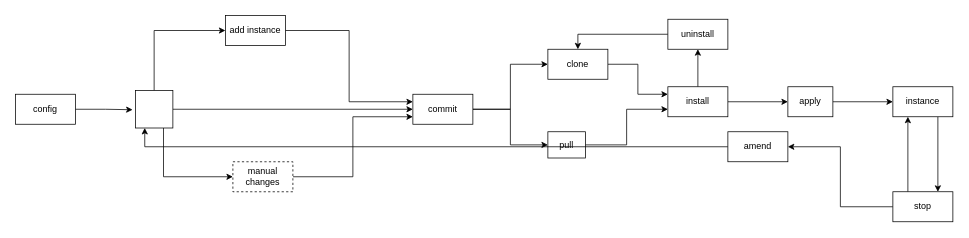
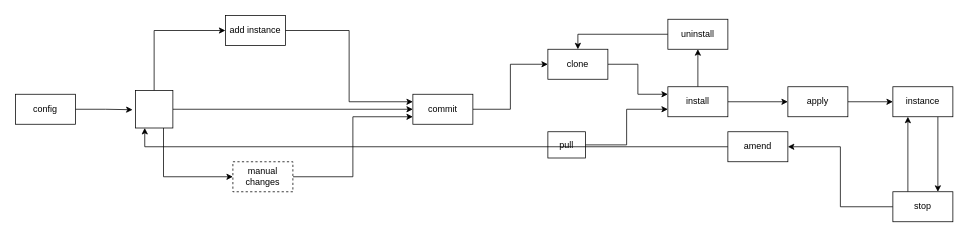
(810, 102) -> (818, 102)
(510, 127) -> none
